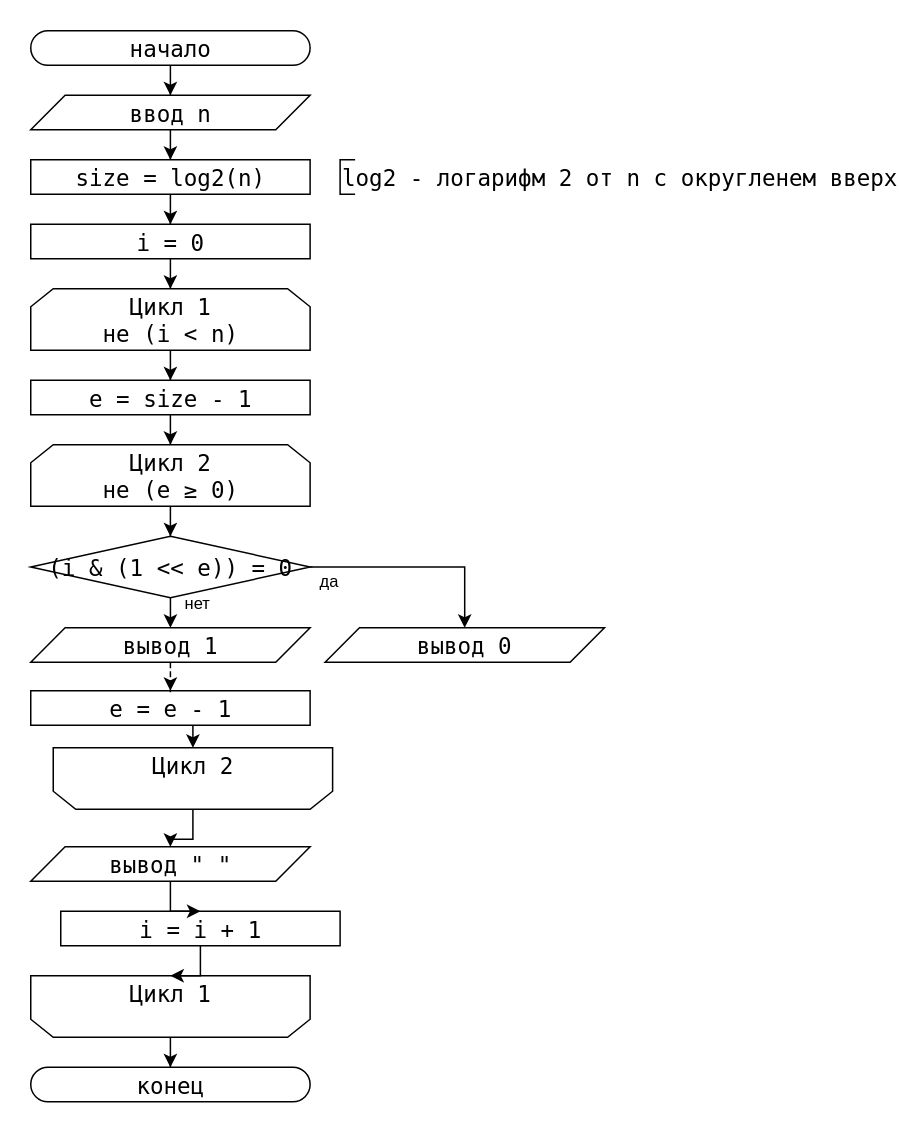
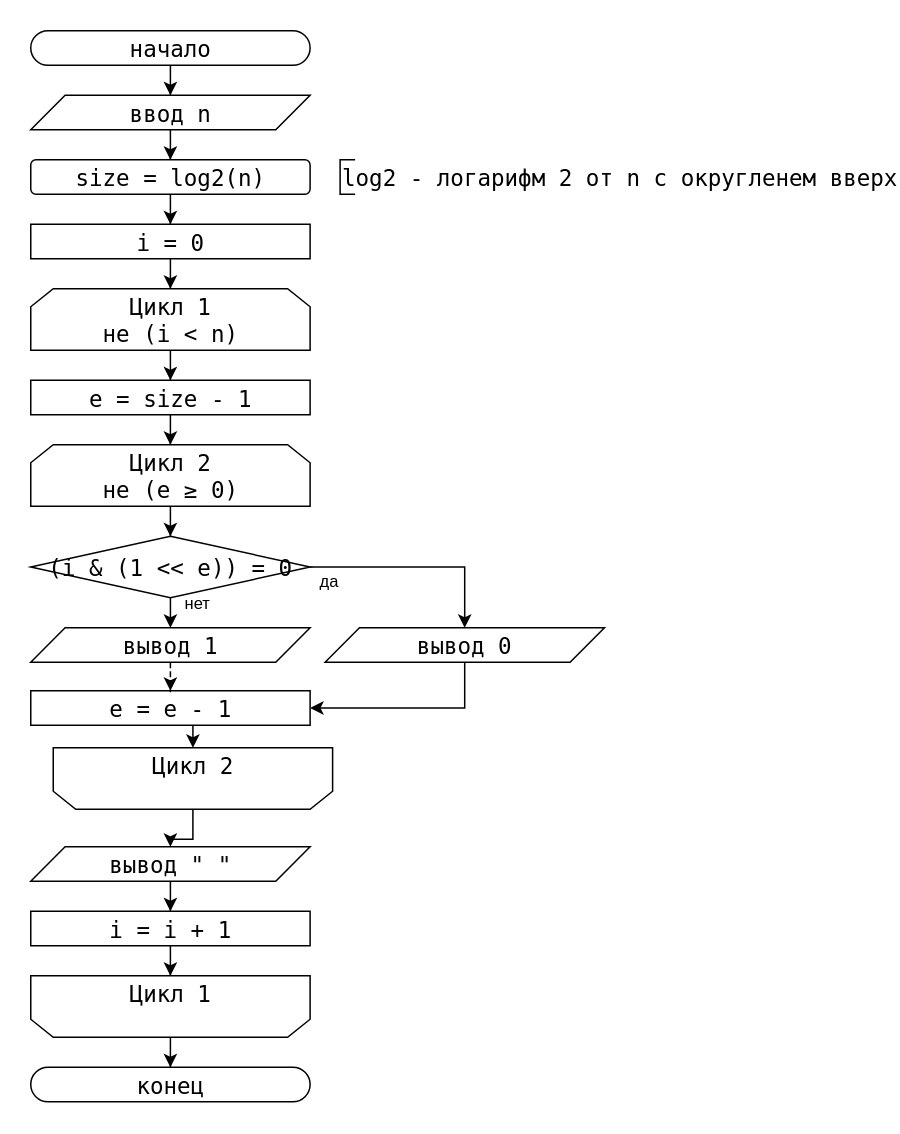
(170, 177) -> (170, 177)
none -> (415, 708)
(200, 929) -> (170, 929)
